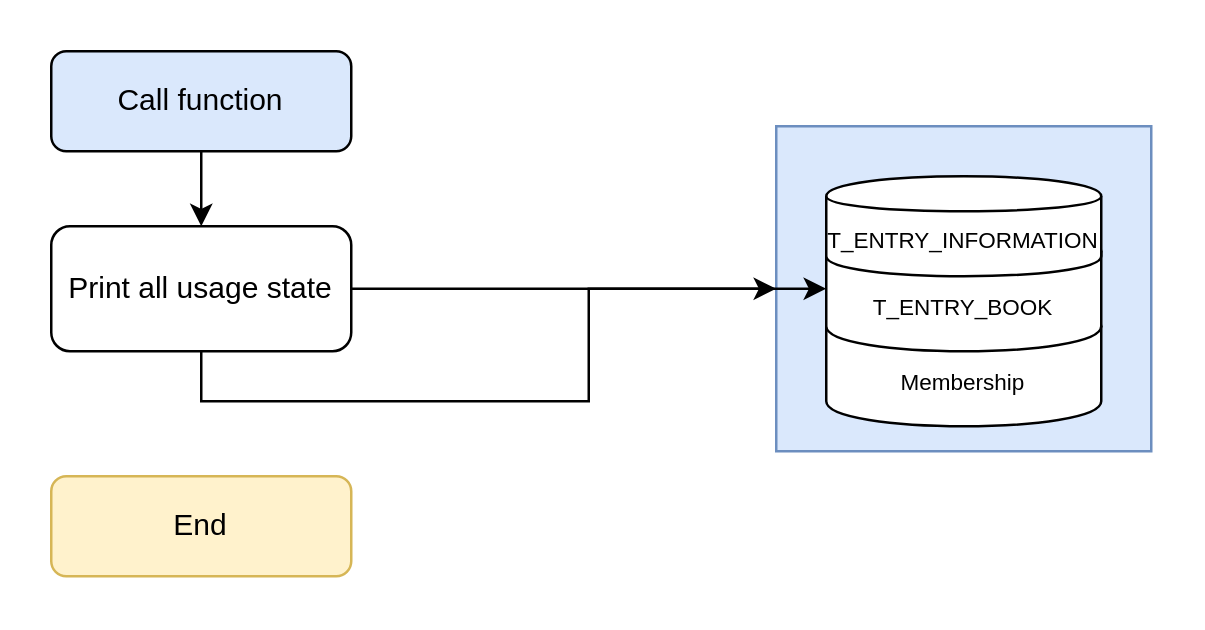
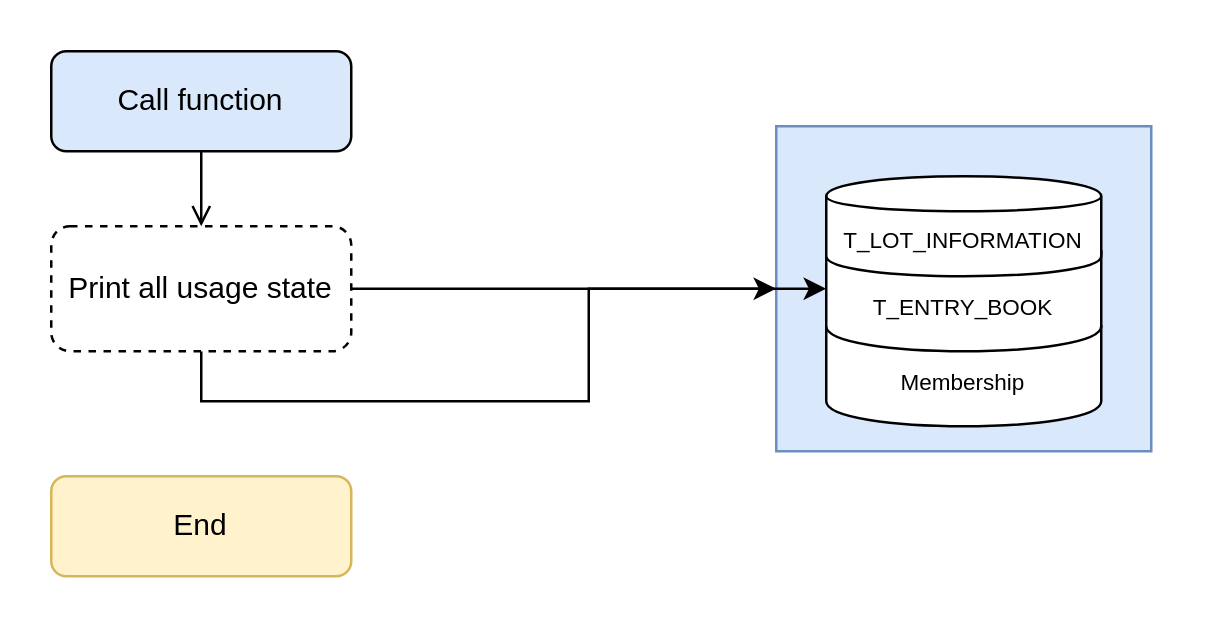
(201, 208) -> (201, 212)
(964, 241) -> (964, 241)
(201, 289) -> (201, 289)
